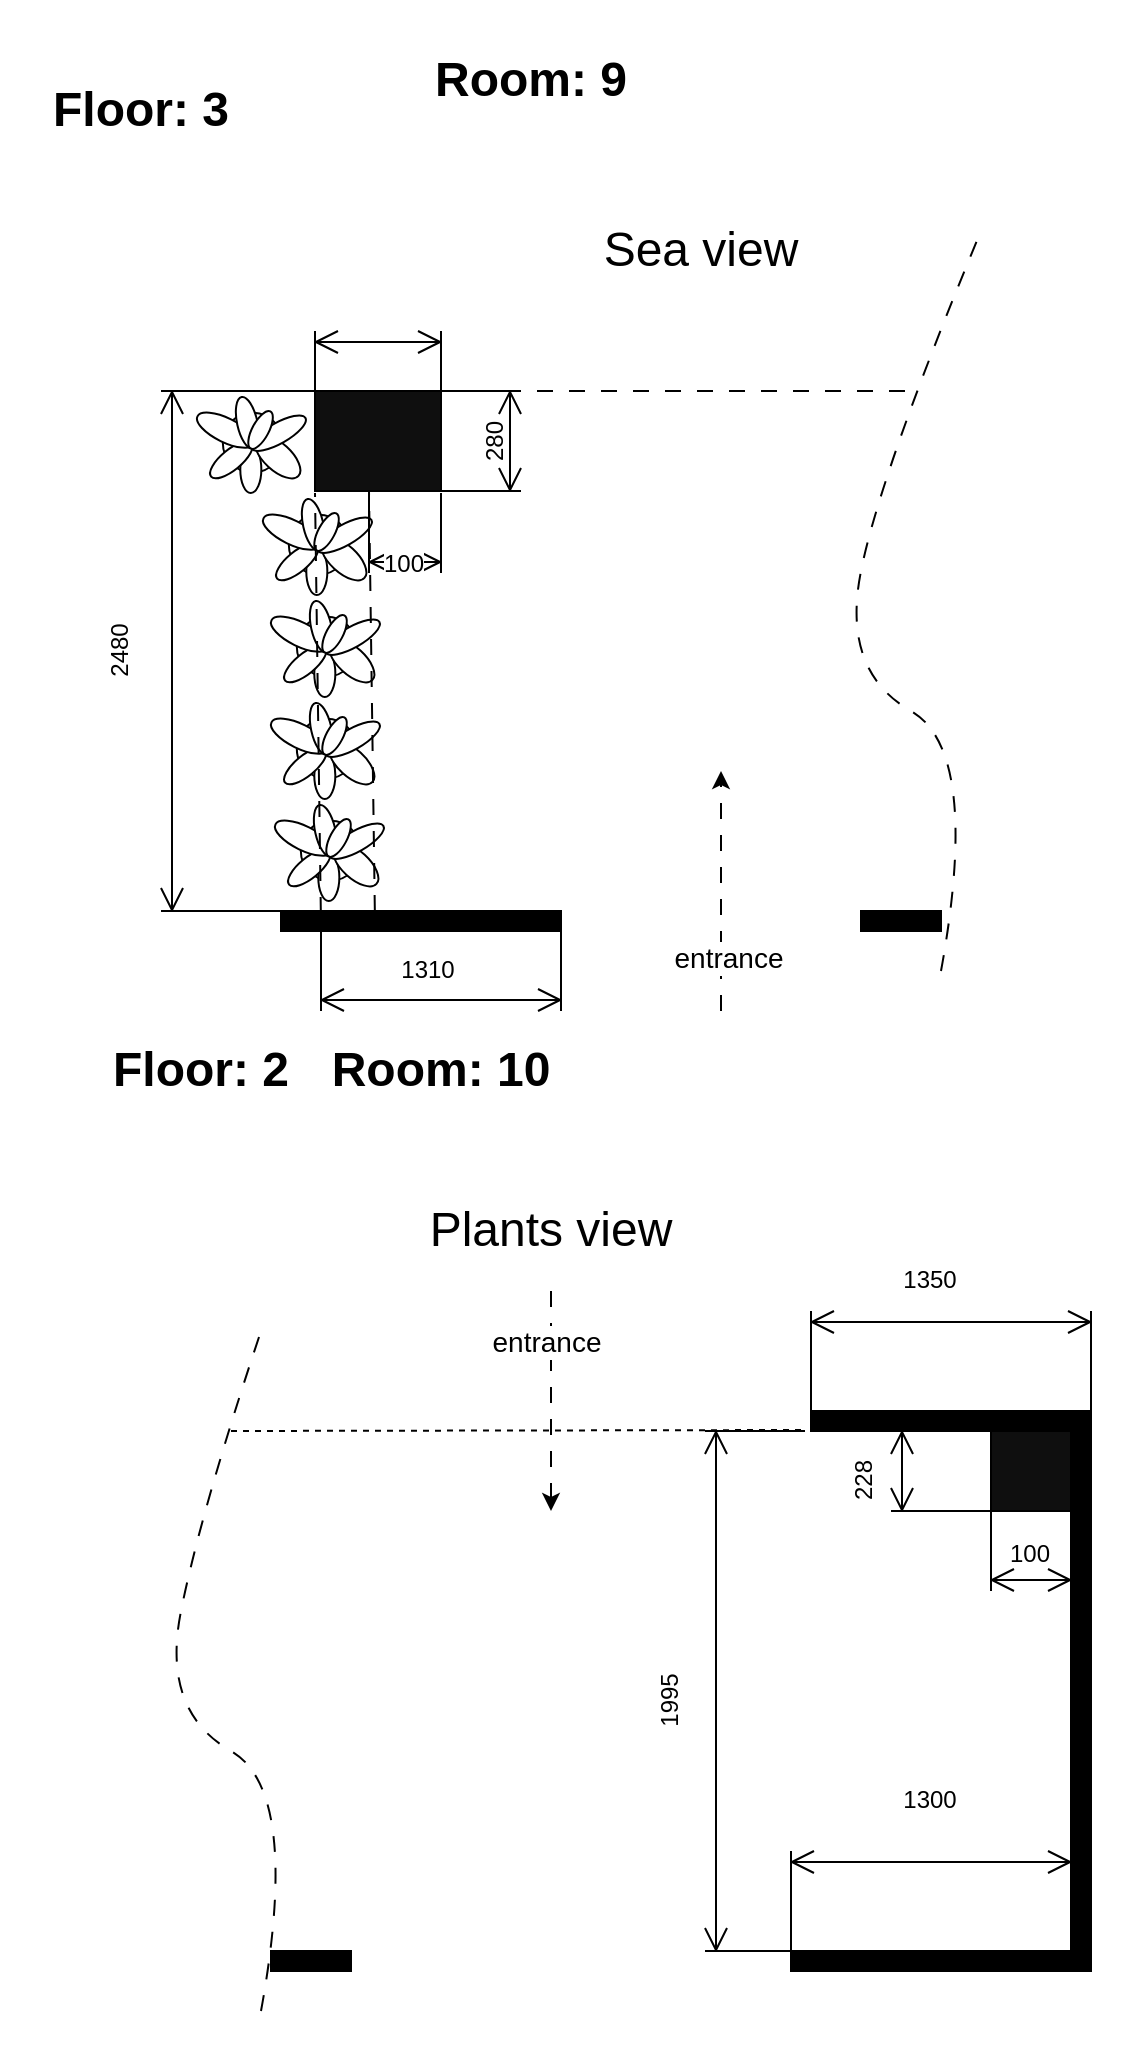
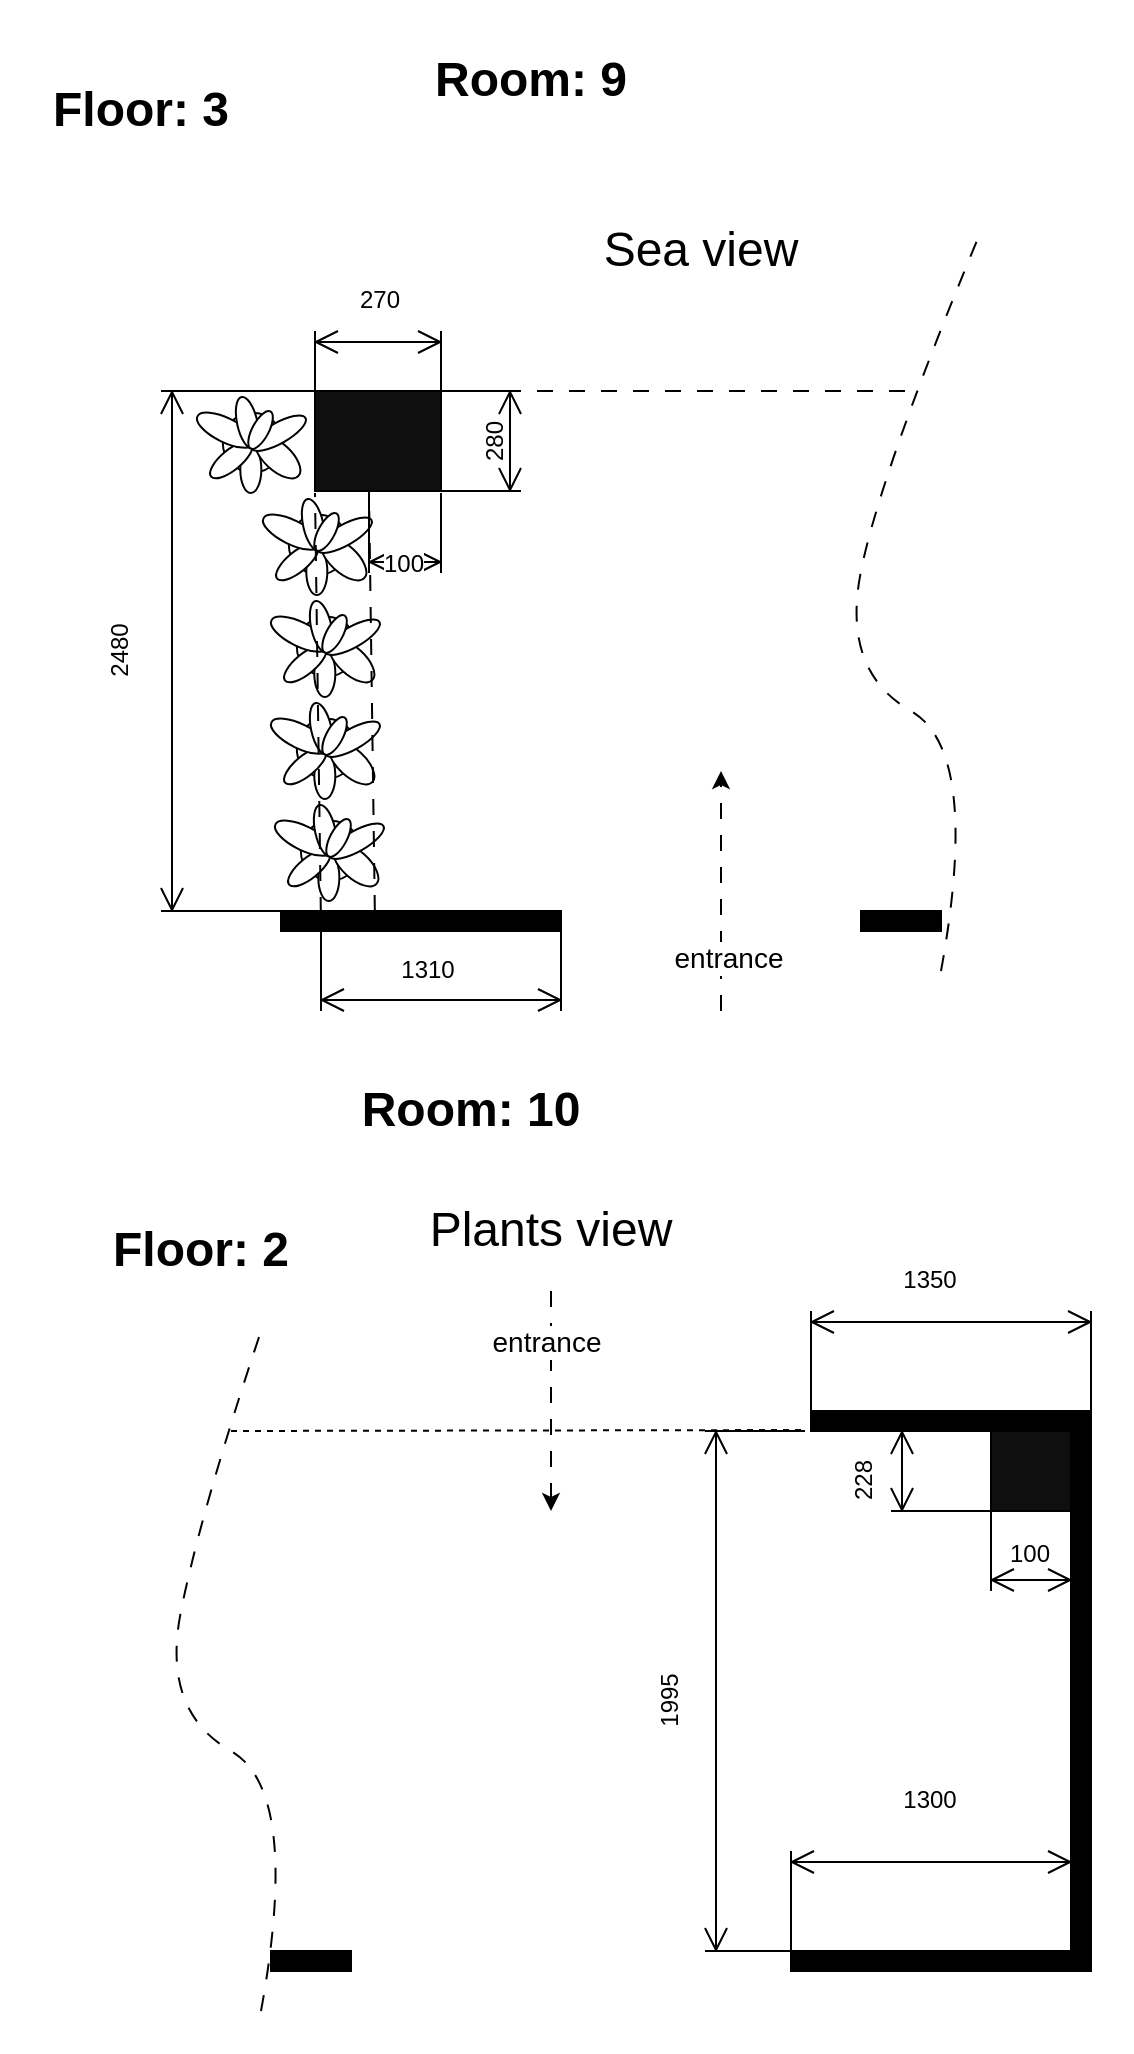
none -> (381, 301)
(201, 1071) -> (201, 1251)
(441, 1071) -> (471, 1111)
